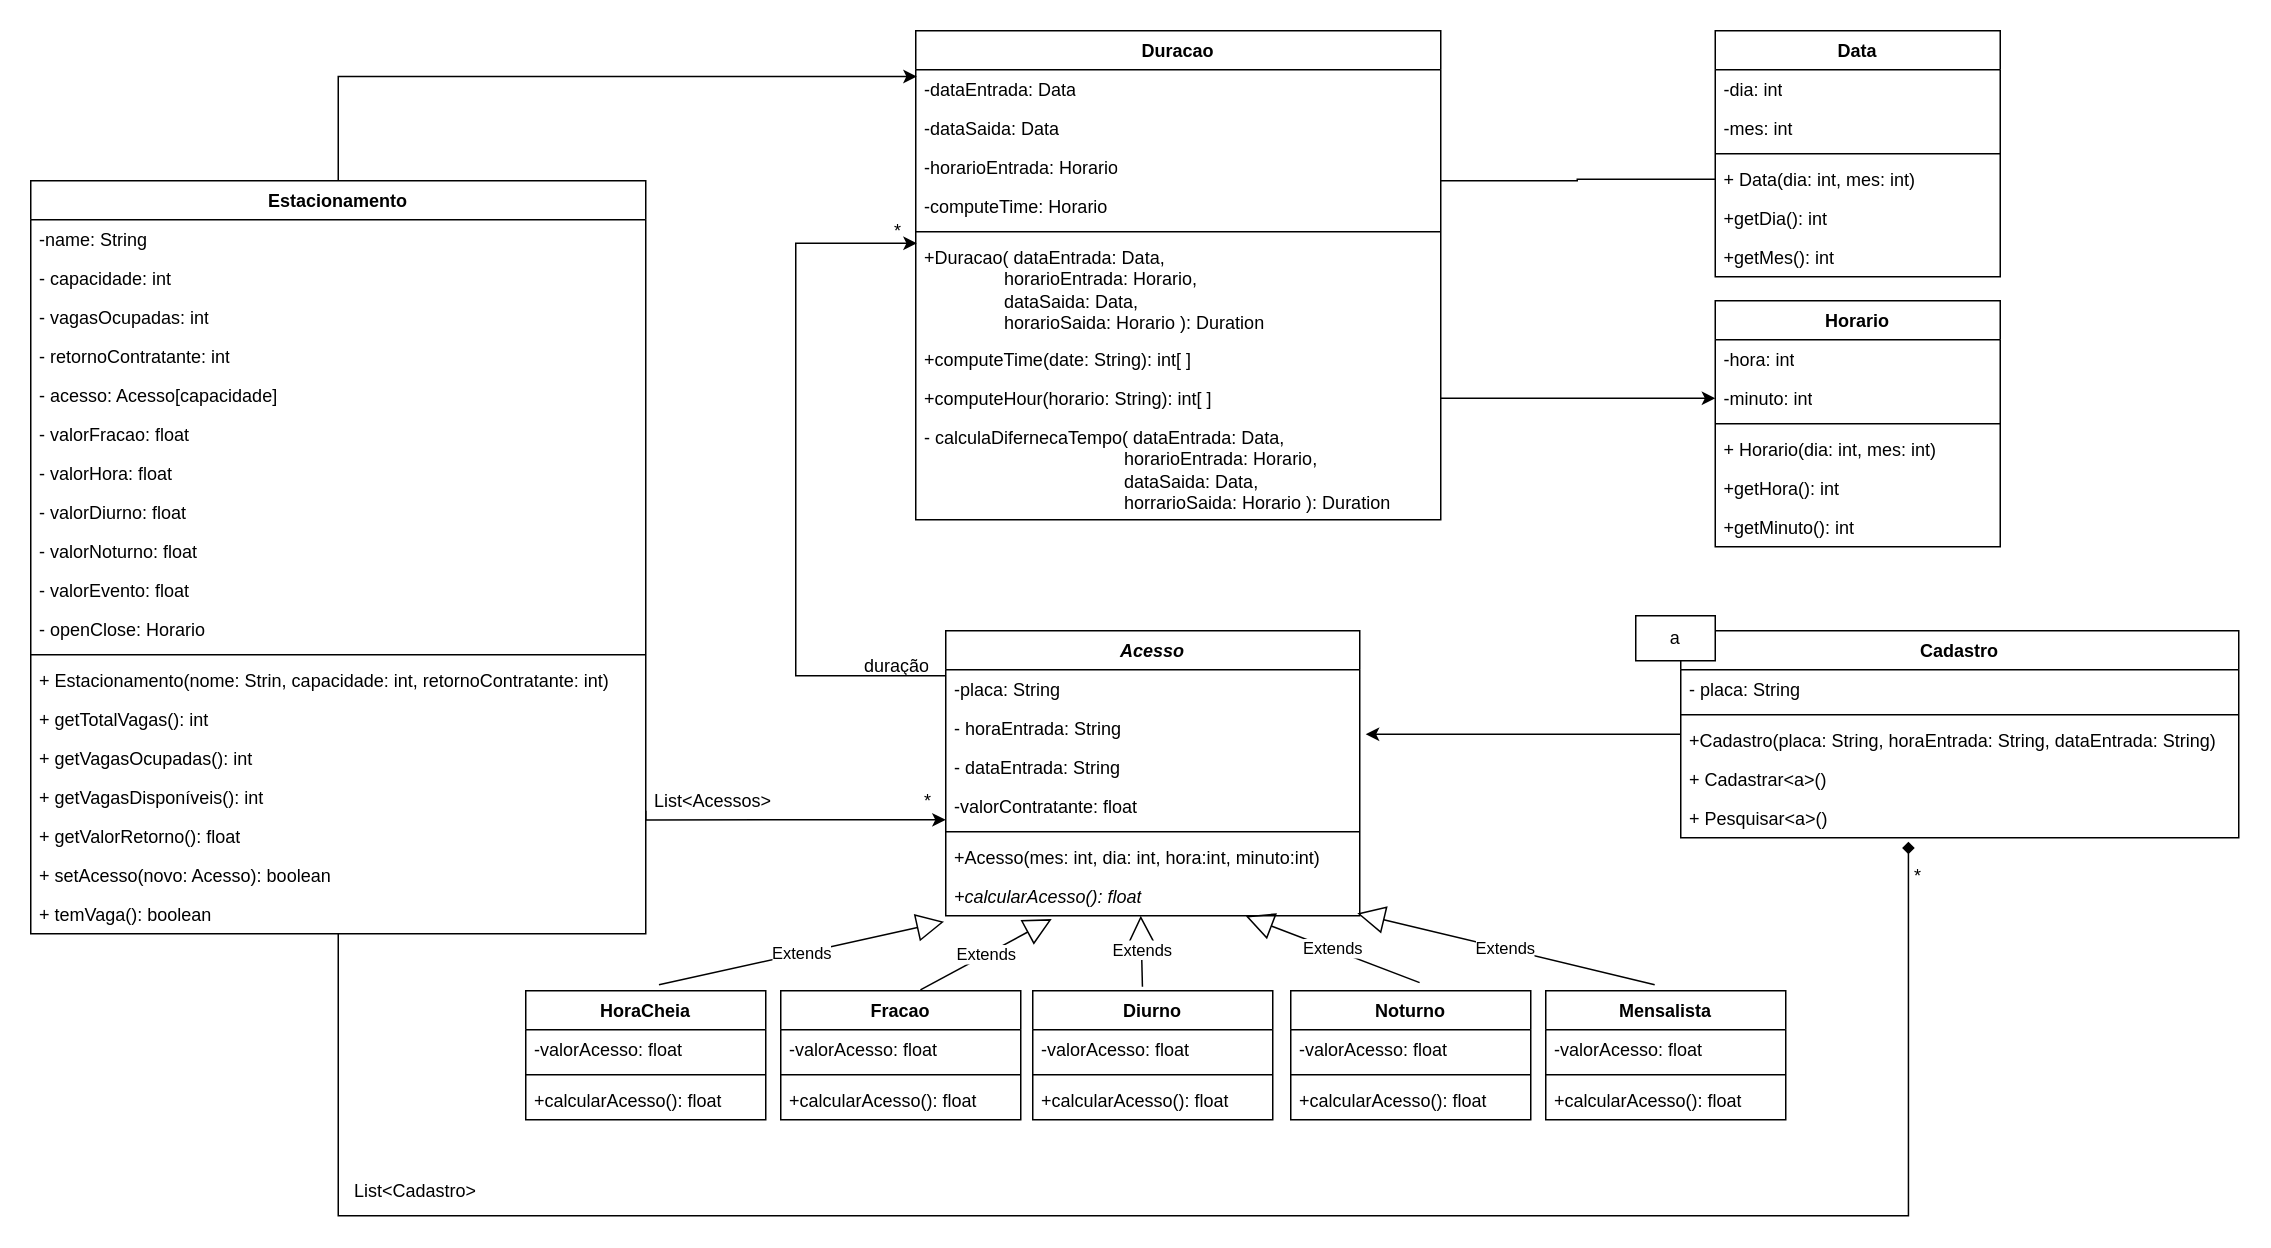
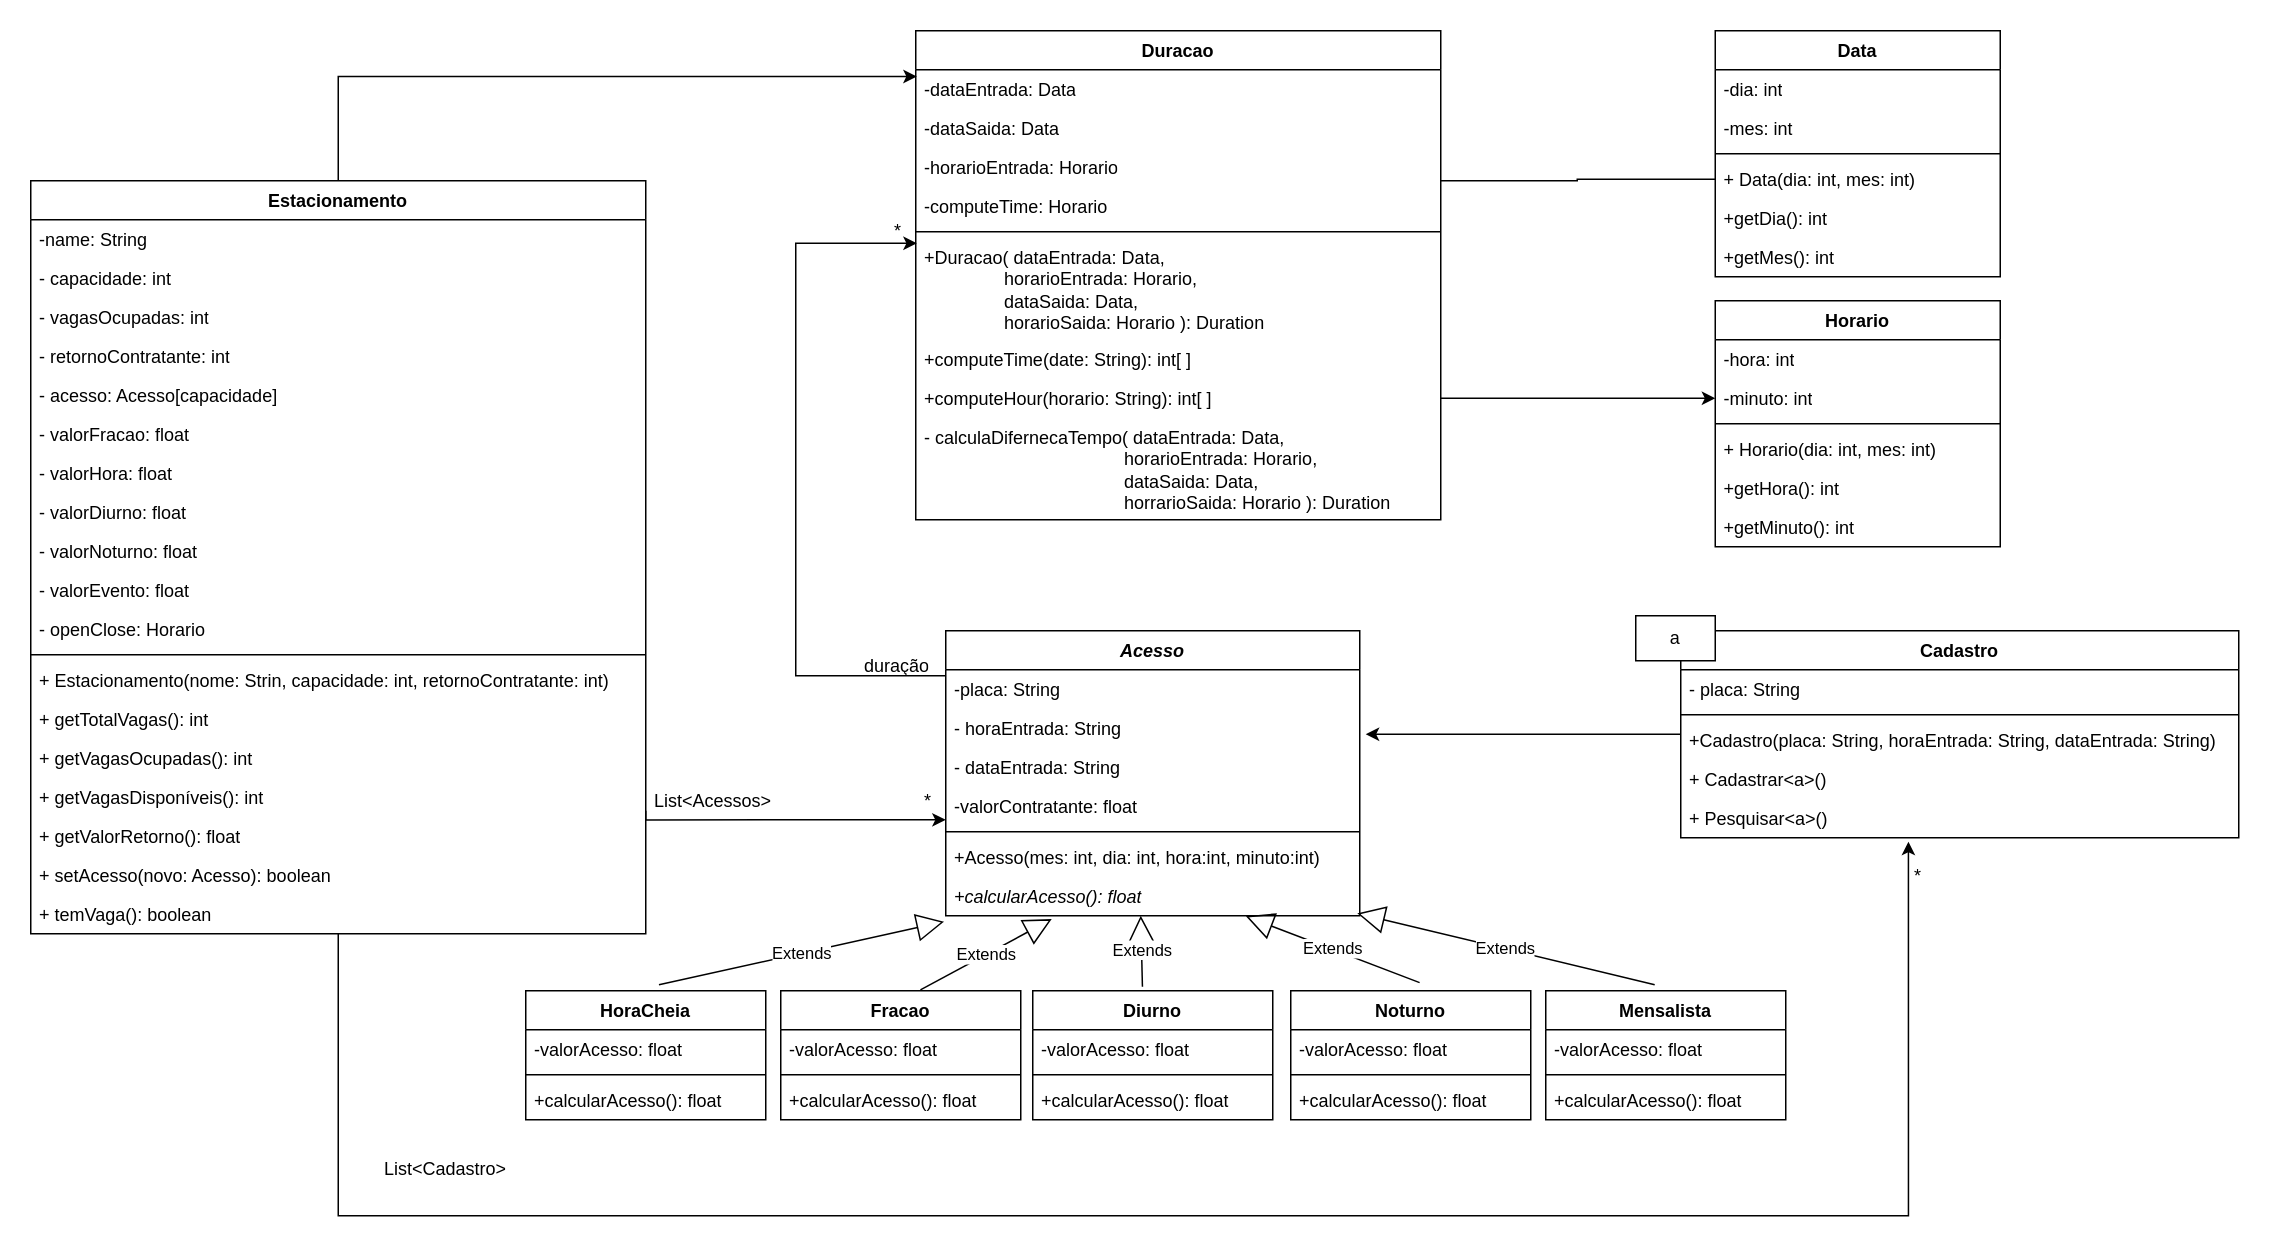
(1908, 854) -> (1908, 853)
(466, 1190) -> (496, 1168)
